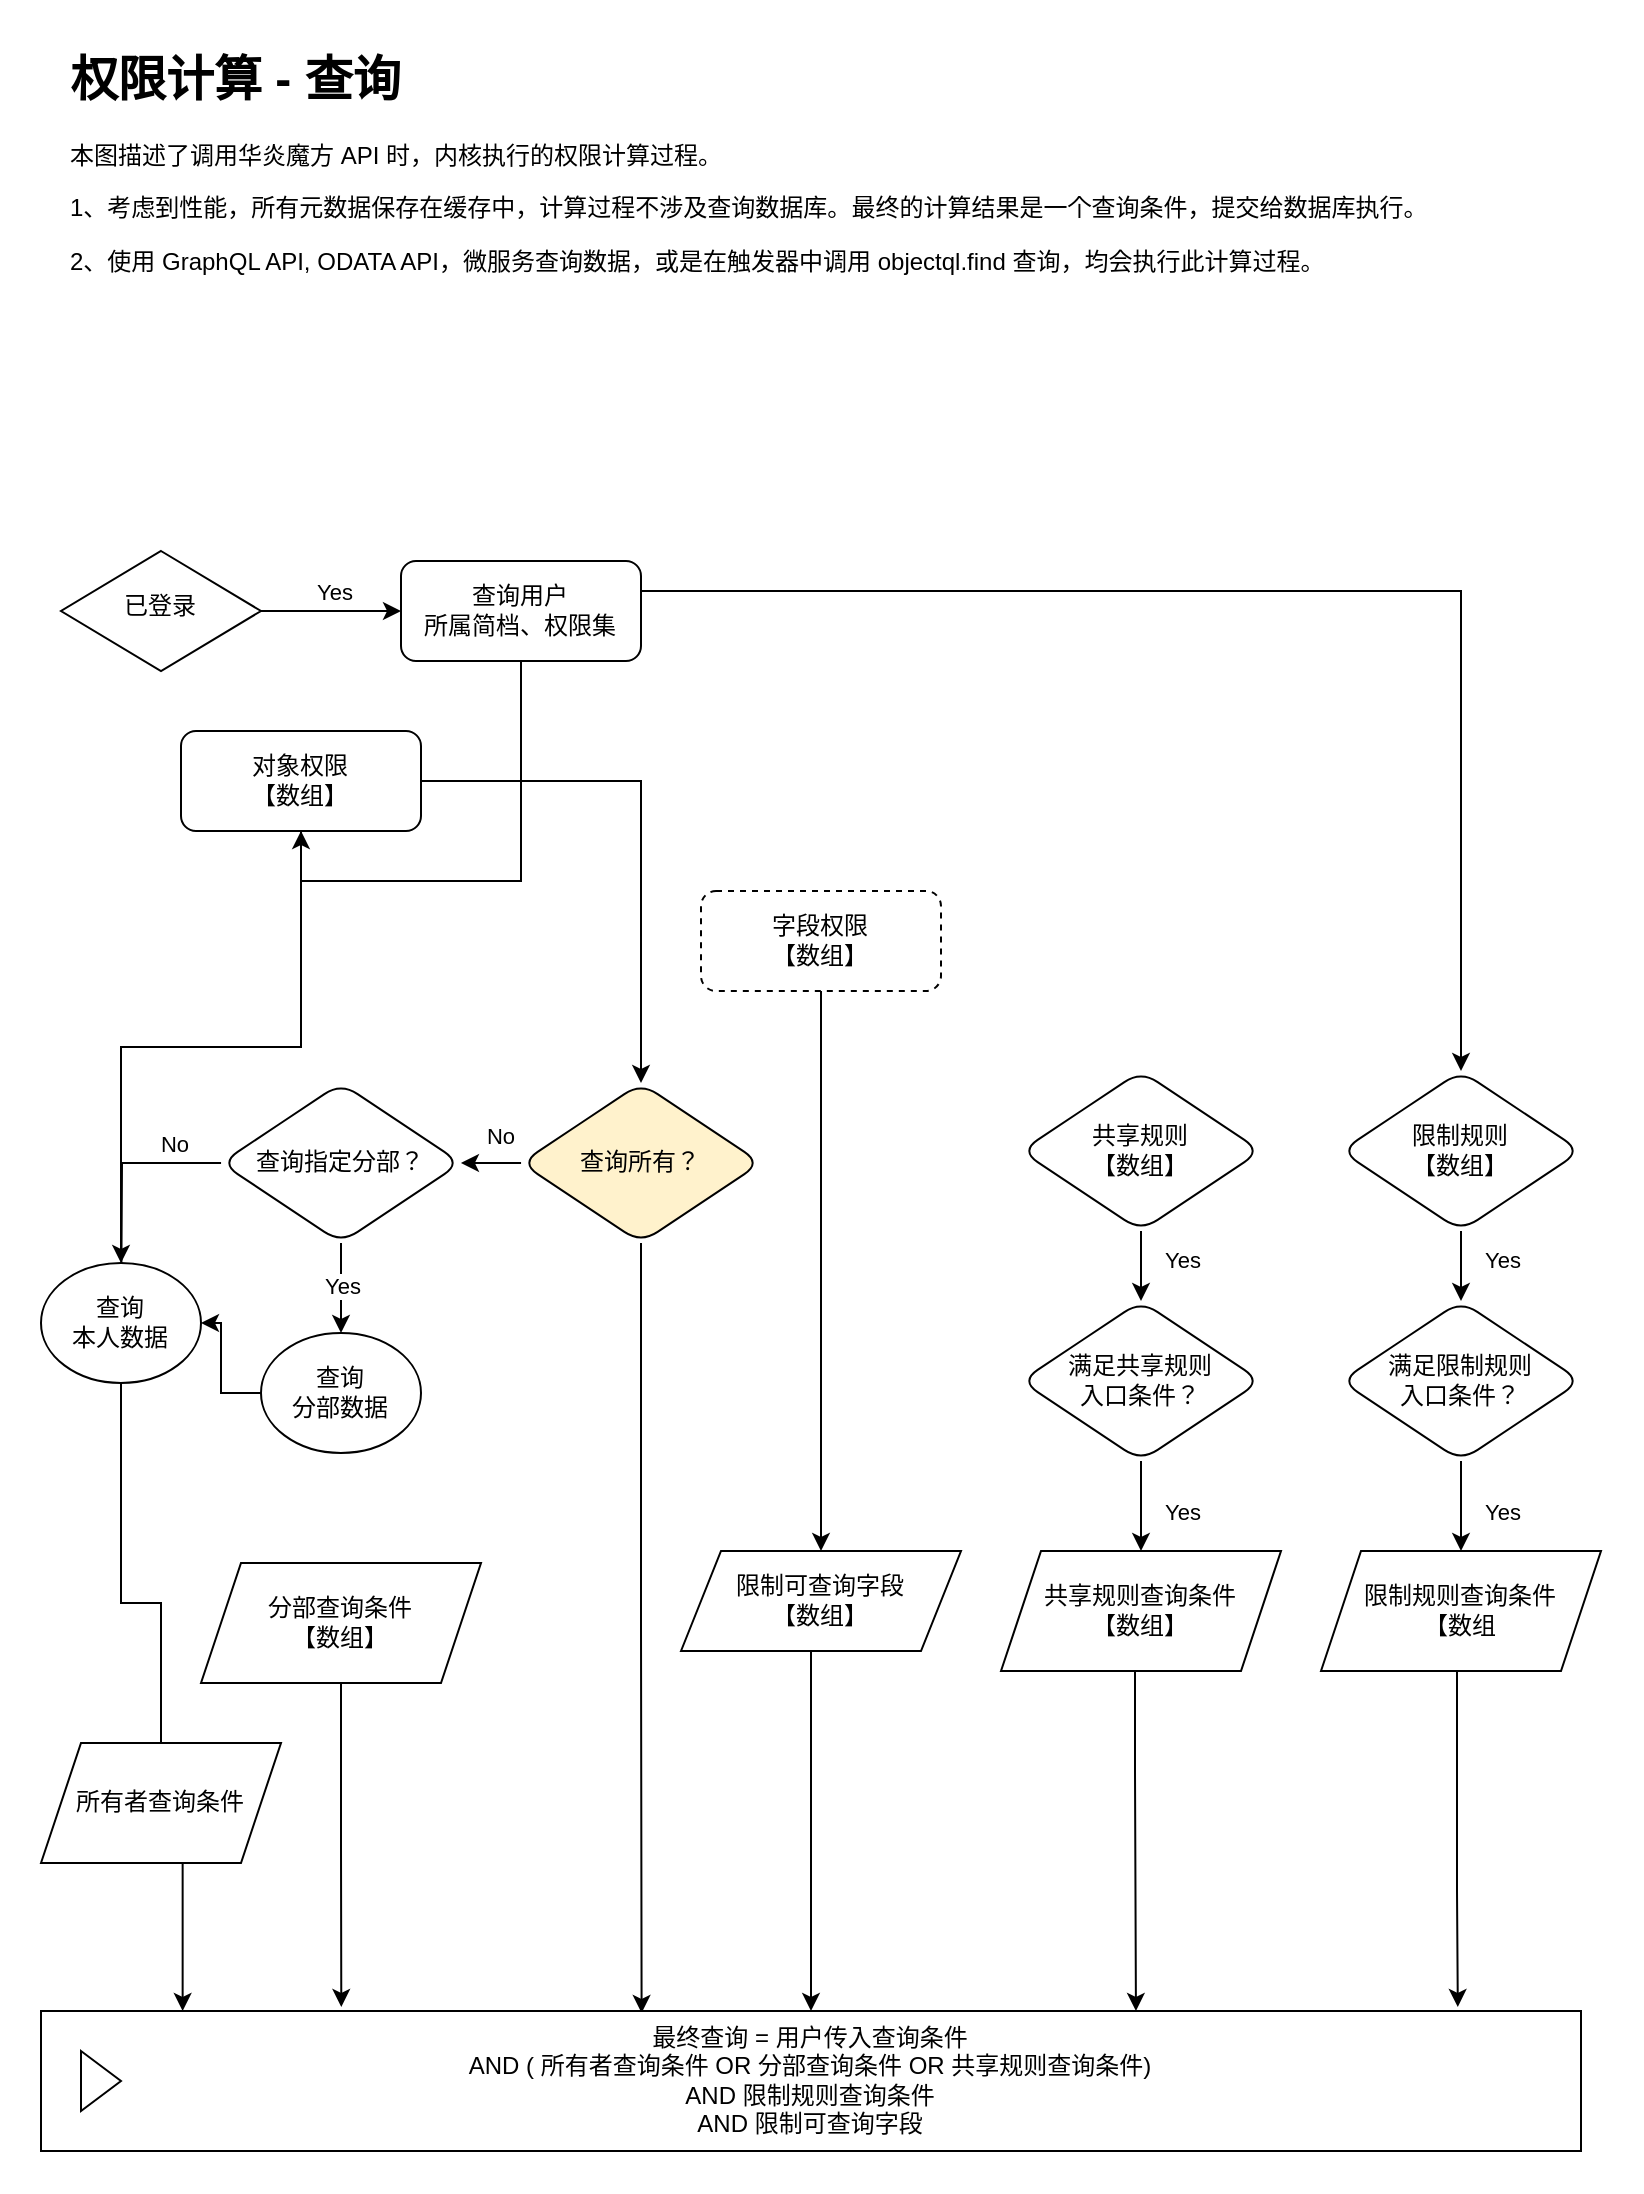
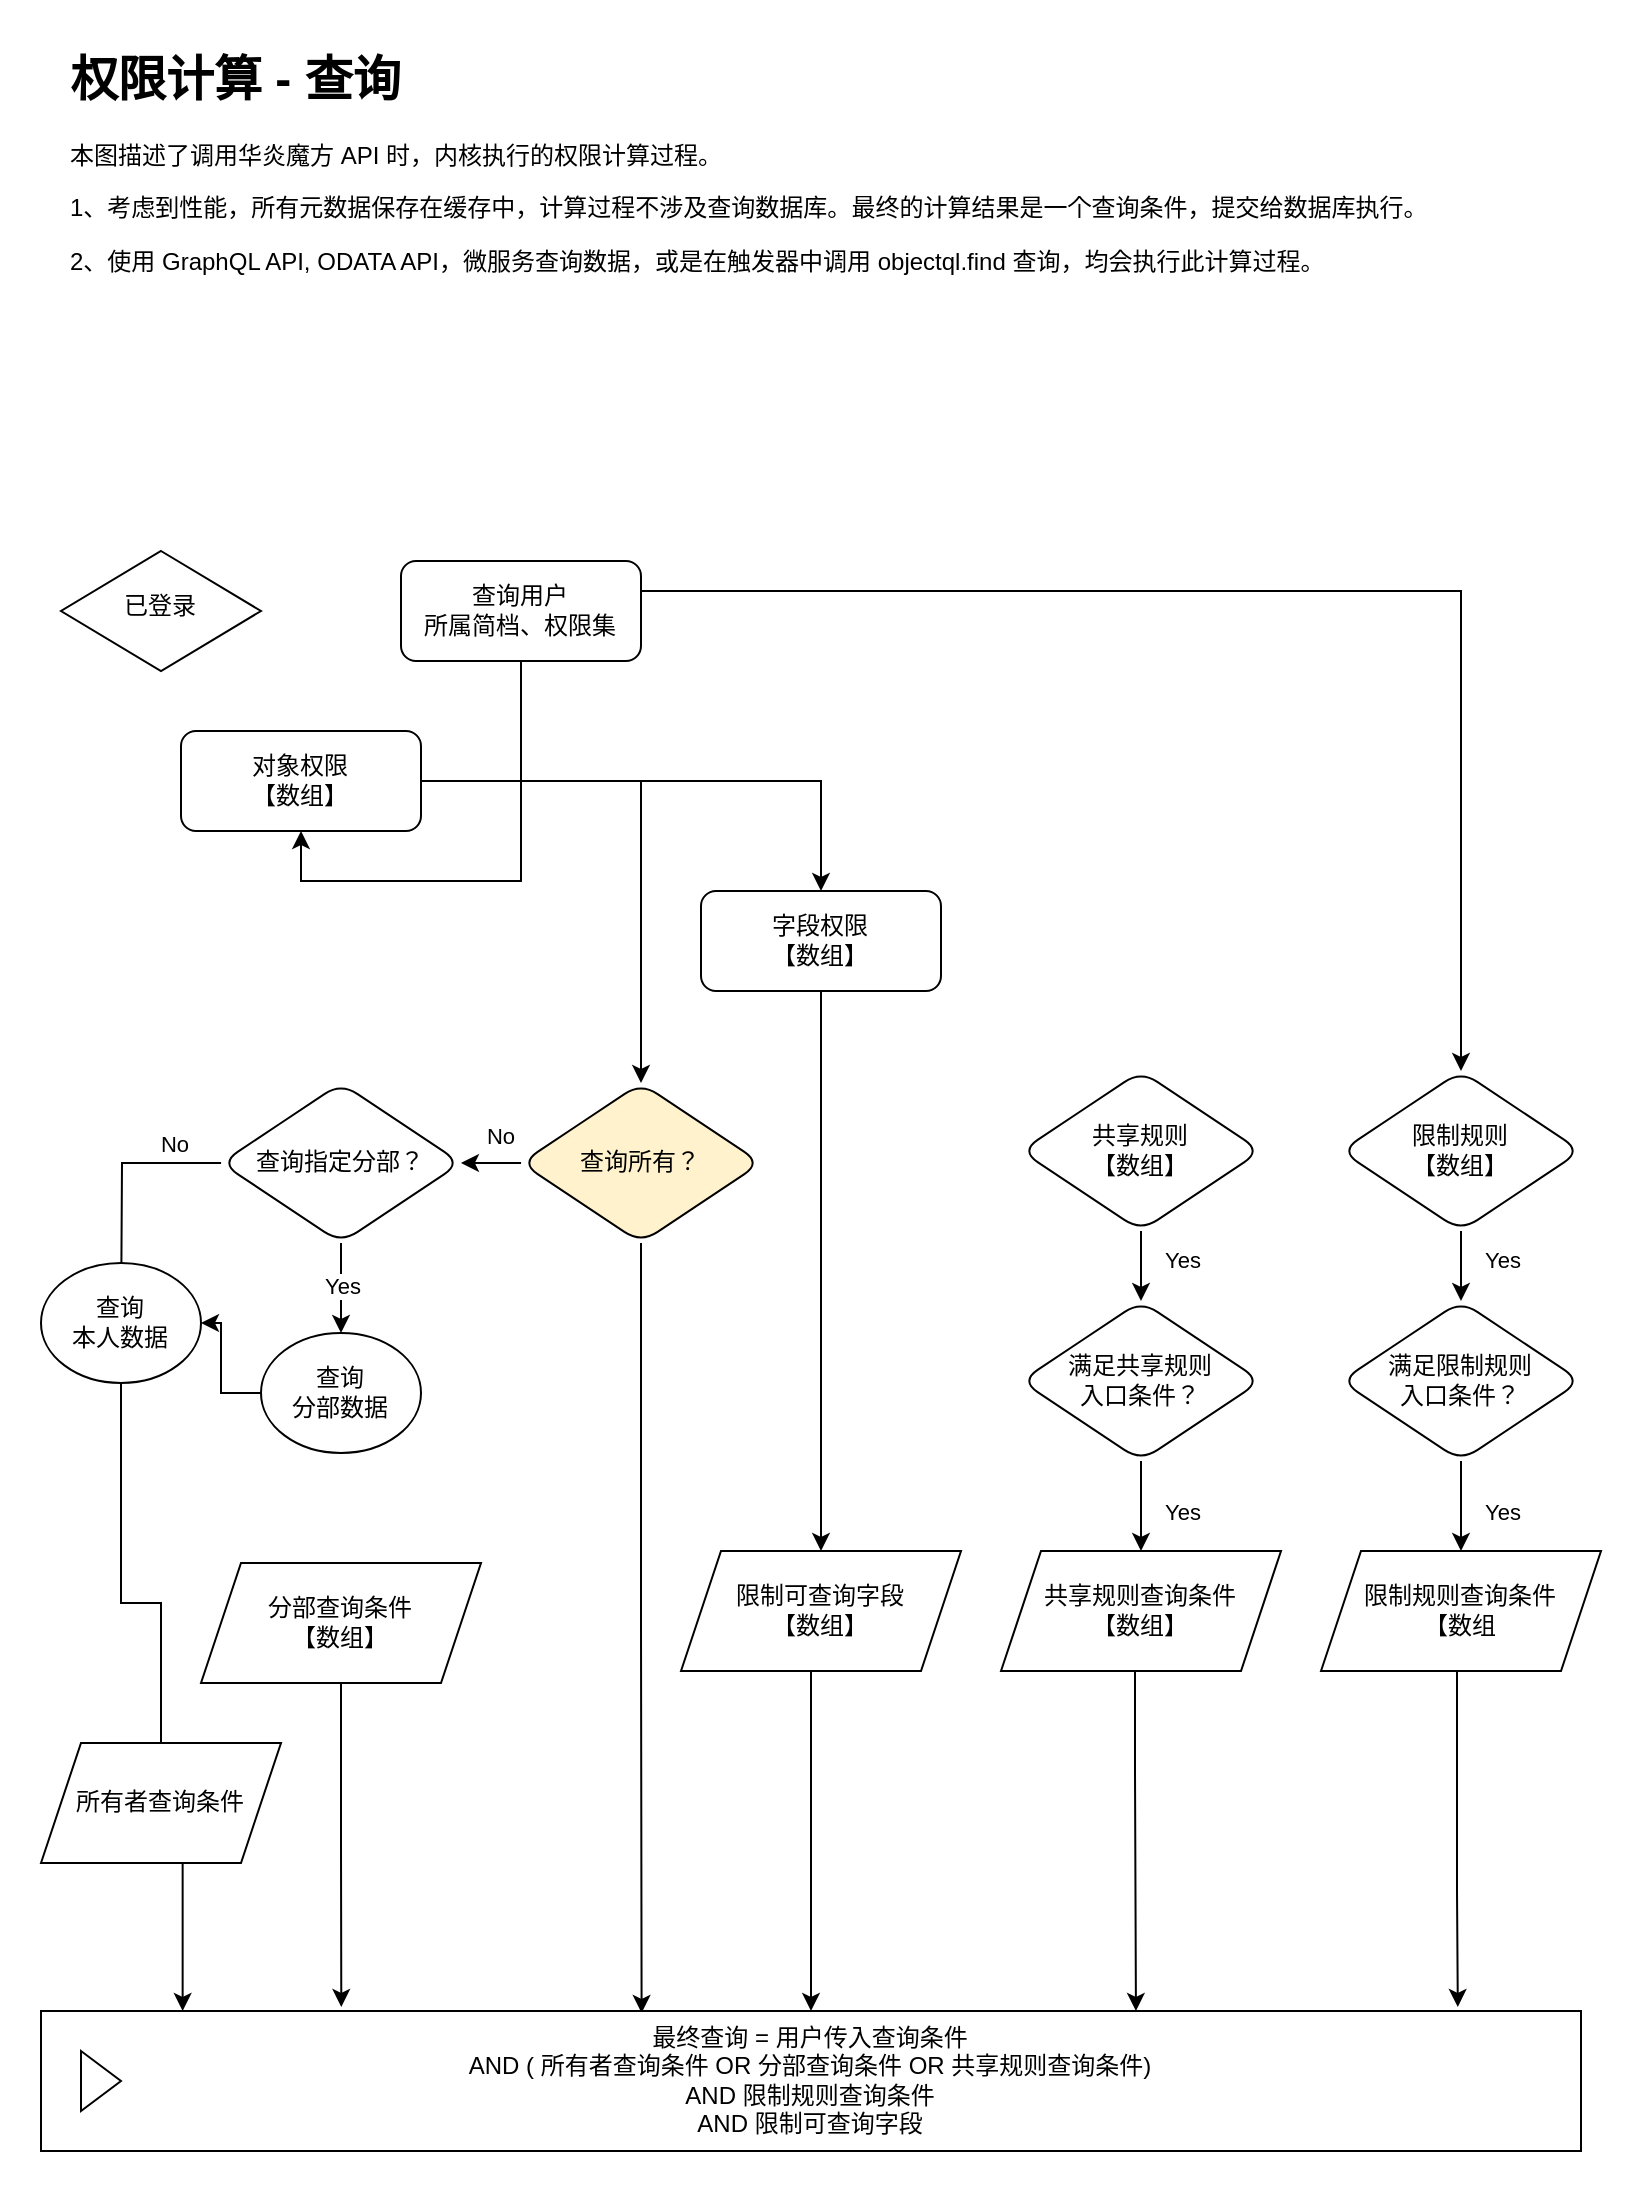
(324, 611) -> none
(821, 941) -> (821, 941)
(235, 1047) -> (781, 781)
(821, 1601) -> (821, 1611)
